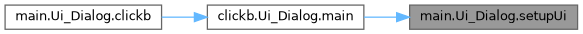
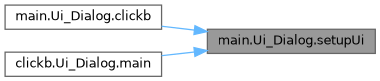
(178, 17) -> (178, 28)
